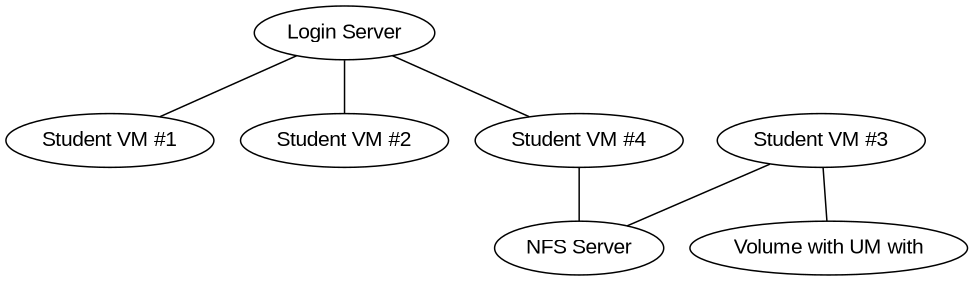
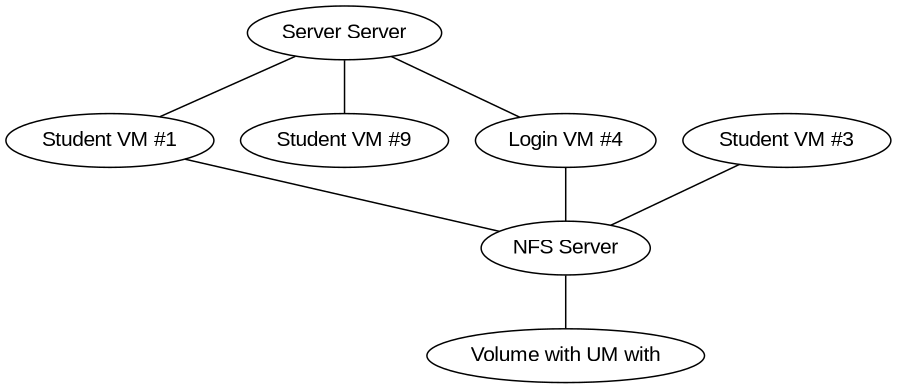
(345, 33) -> (345, 33)
(345, 140) -> (345, 140)
(579, 140) -> (566, 140)
(825, 194) -> (566, 302)
none -> (342, 195)
